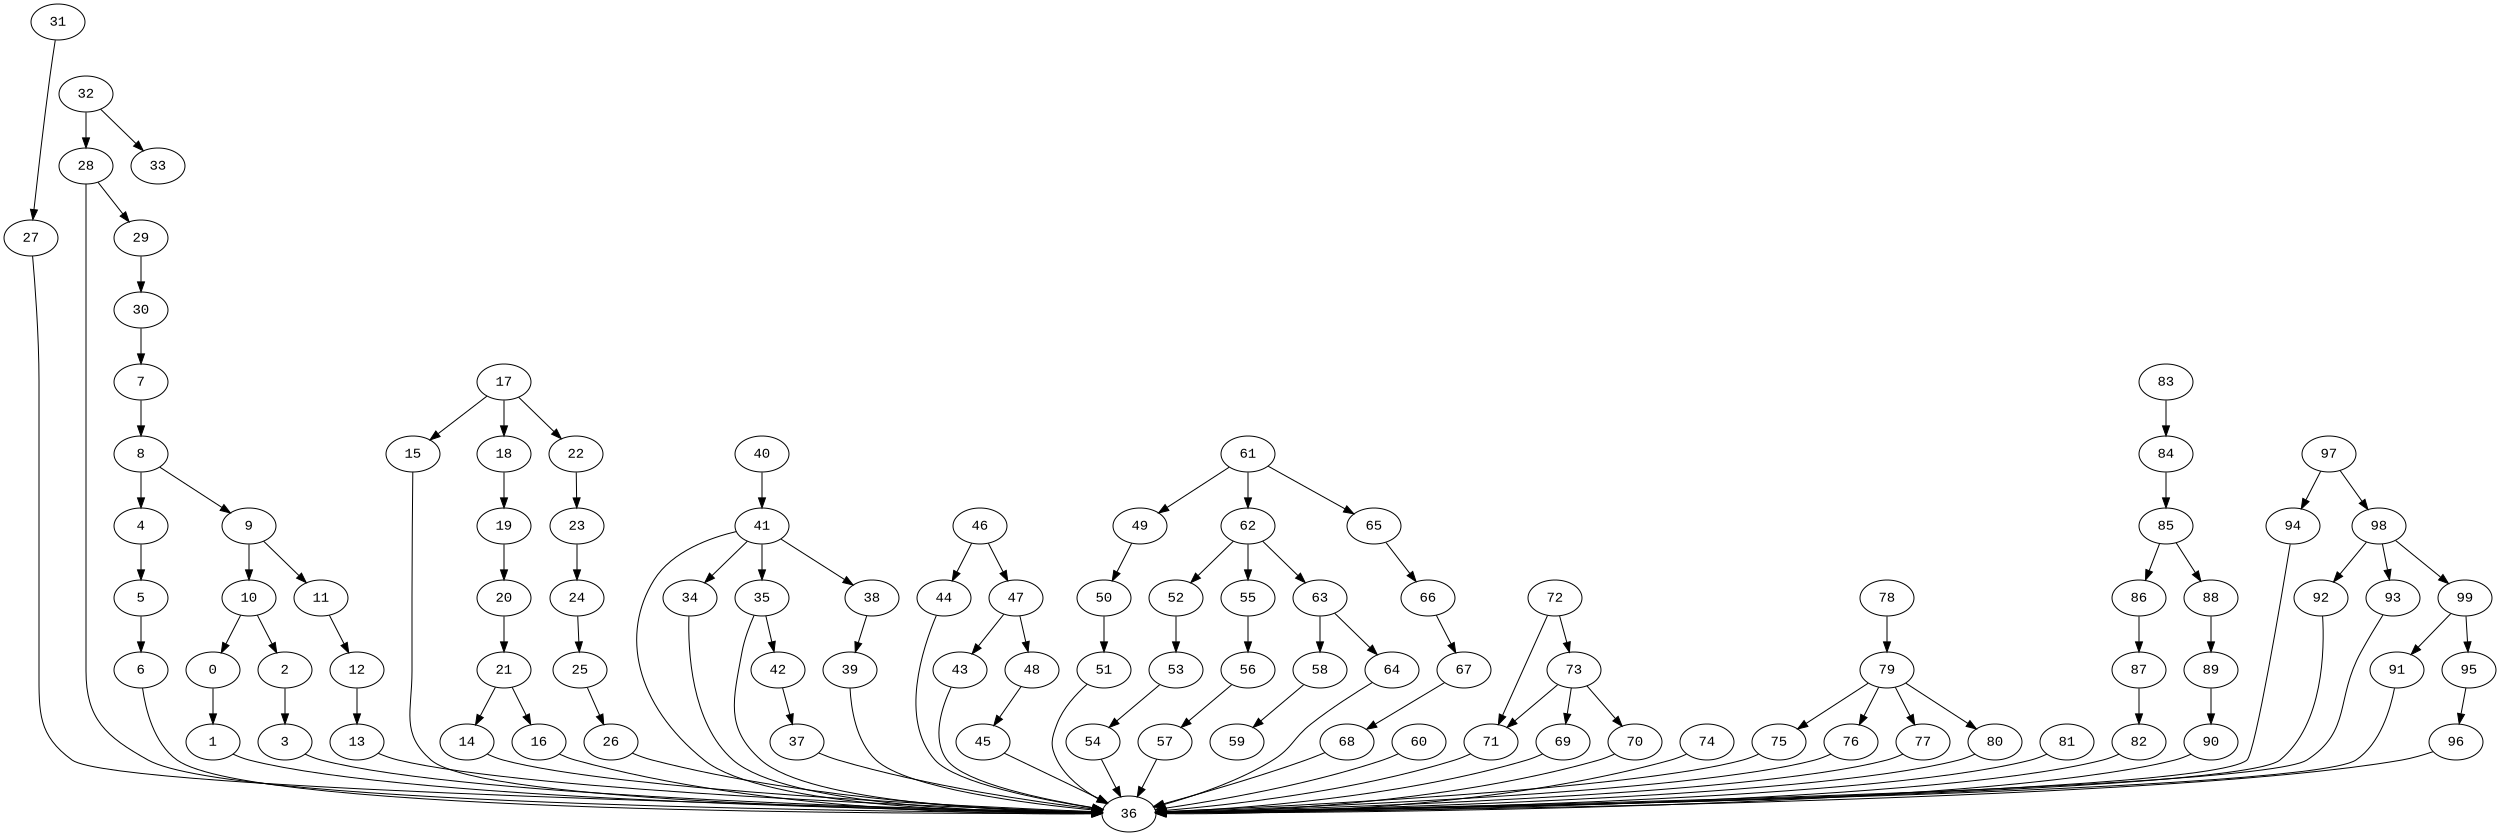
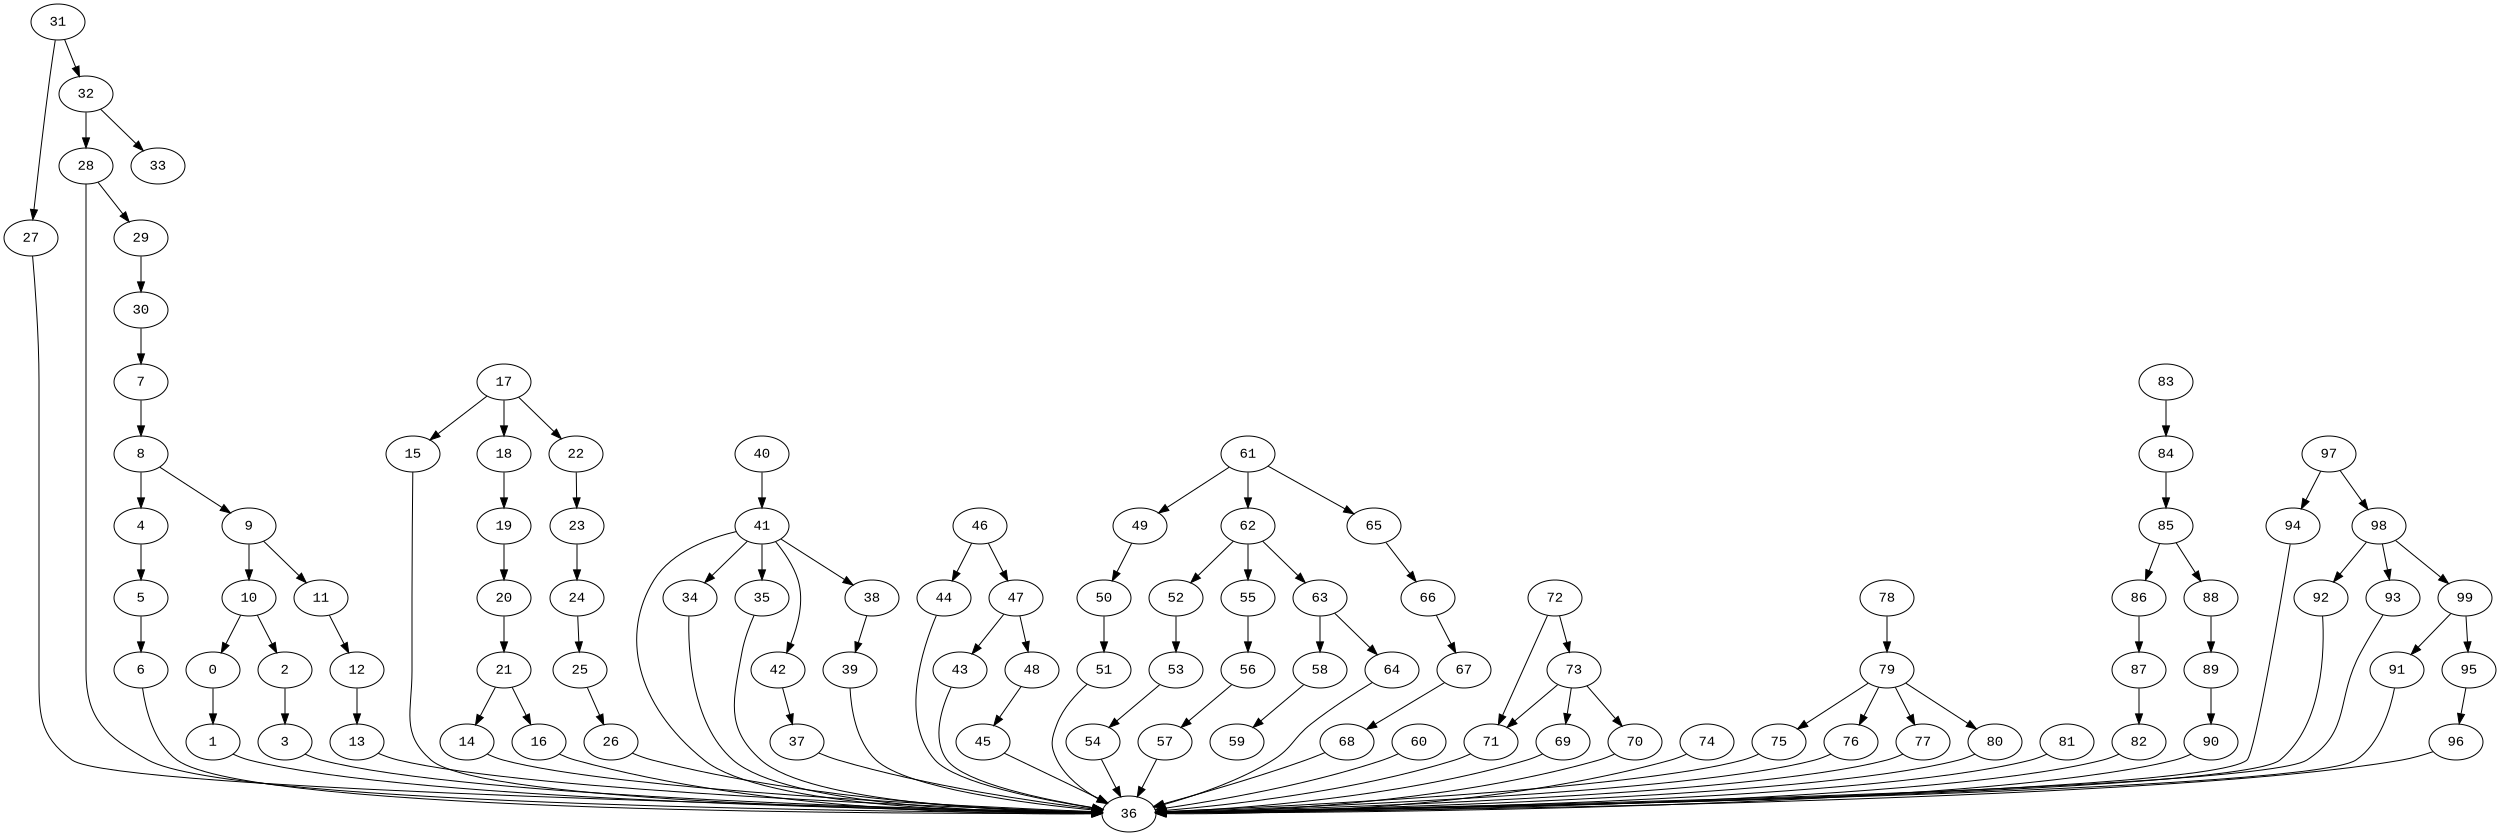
none -> (70, 53)
(769, 629) -> (800, 590)
